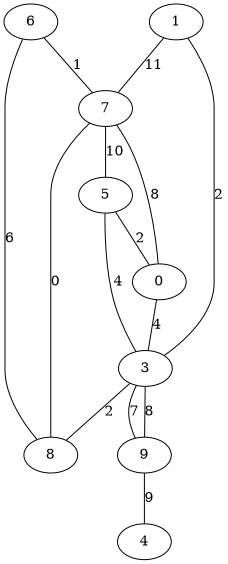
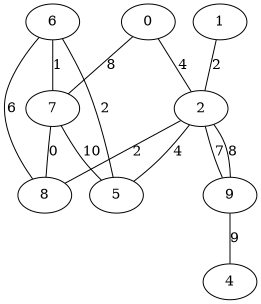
(141, 65) -> none
(132, 239) -> (94, 106)
(145, 368) -> (201, 109)
